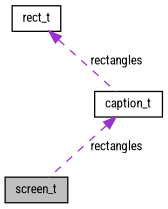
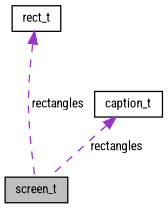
(87, 66) -> (29, 111)
